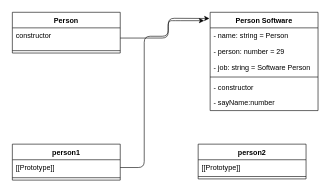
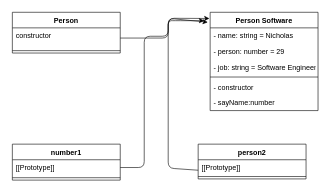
(254, 36) -> (257, 36)
(270, 67) -> (273, 67)
(66, 152) -> (66, 152)
none -> (177, 169)
